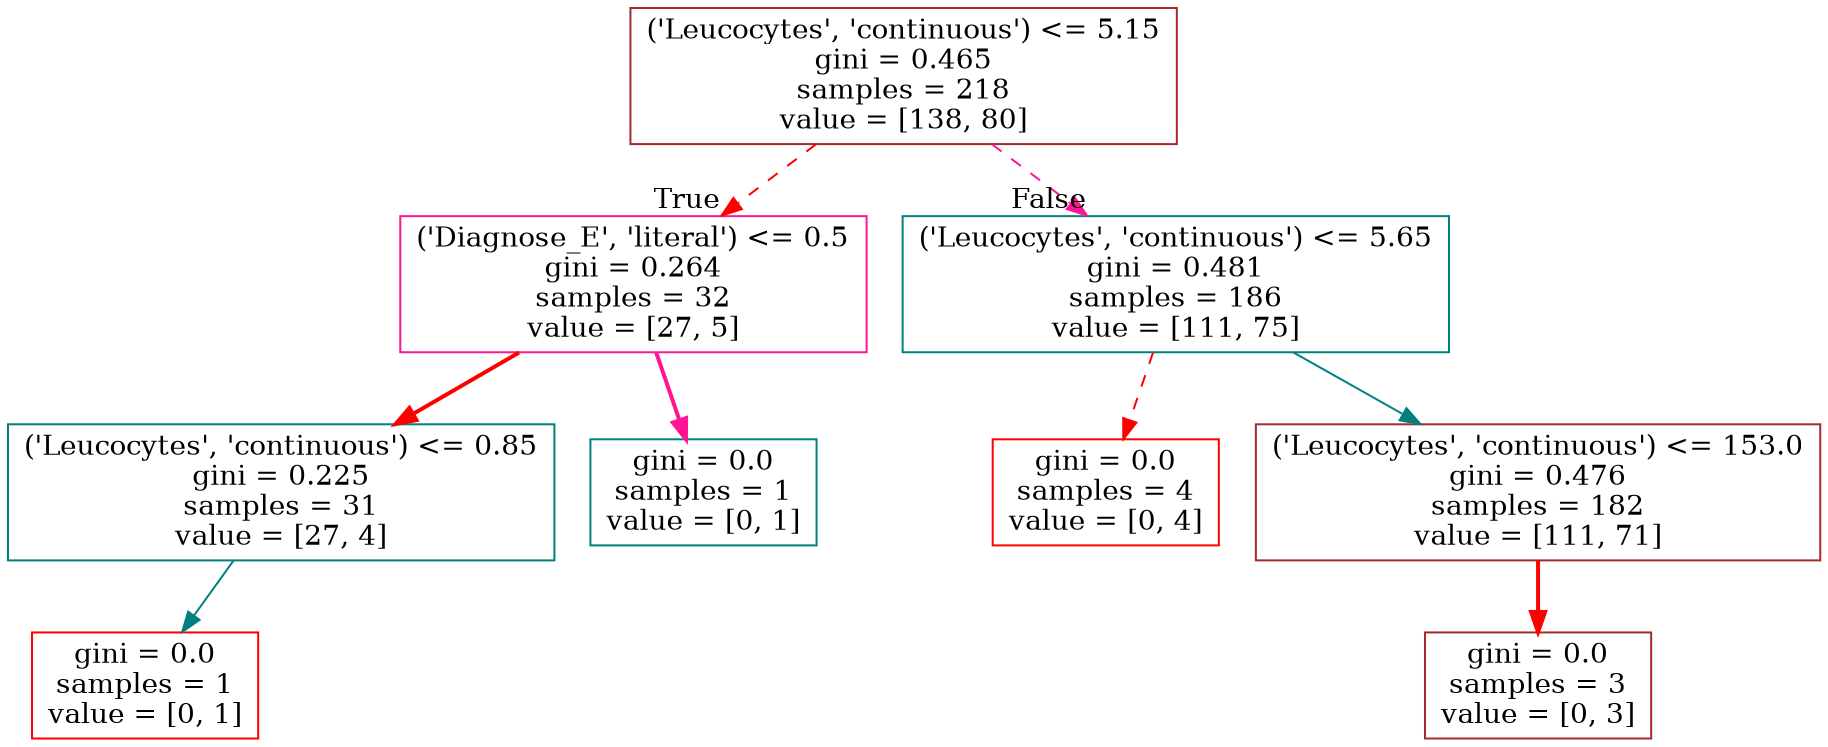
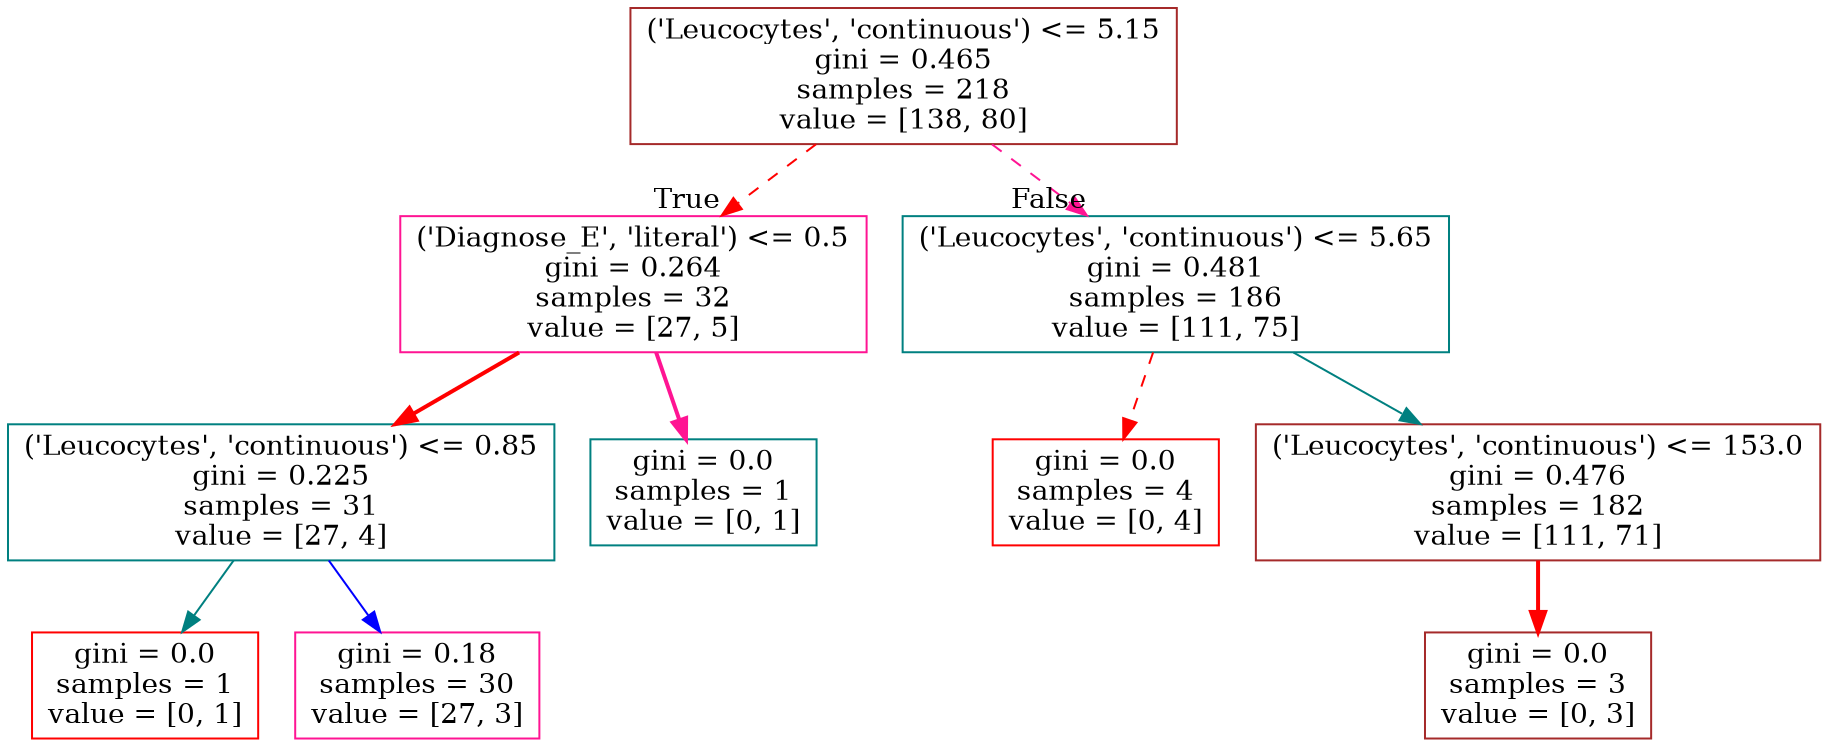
none -> (417, 685)
